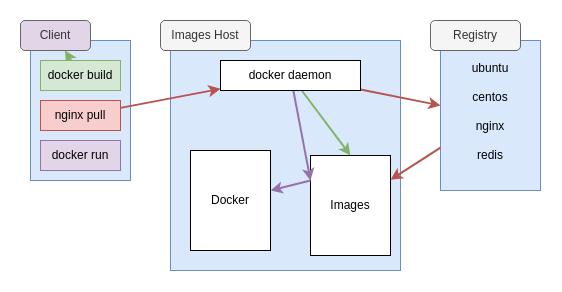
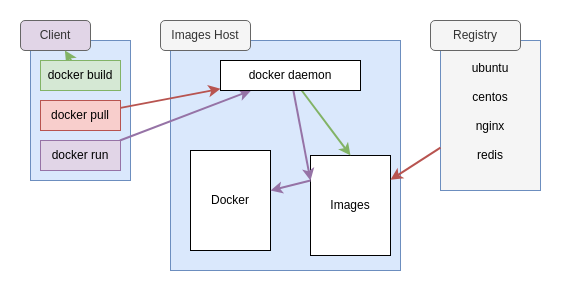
(396, 97) -> none
(81, 116) -> (81, 116)
(491, 116) -> (491, 116)
none -> (182, 117)
